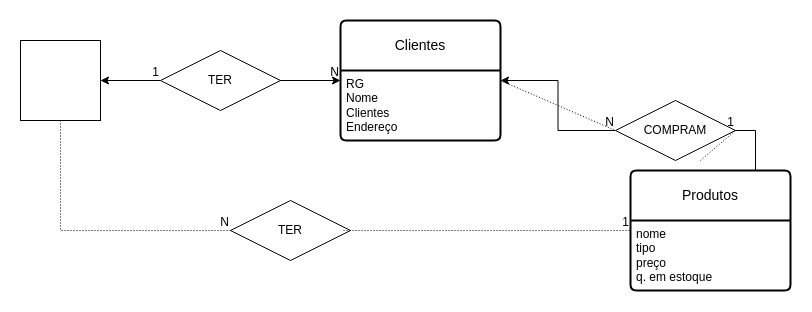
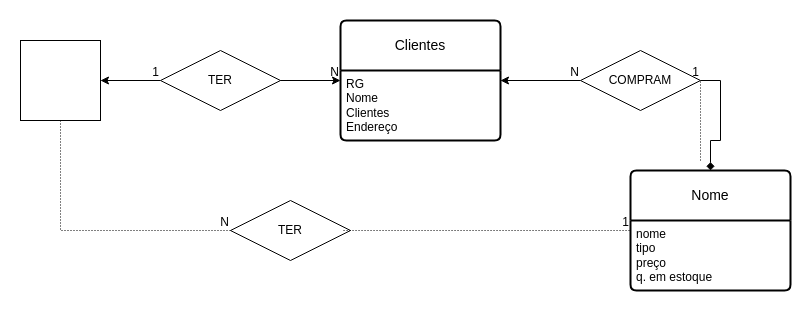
(676, 131) -> (641, 81)
(711, 196) -> (711, 196)
